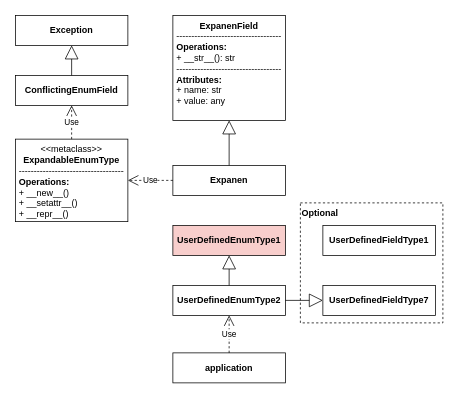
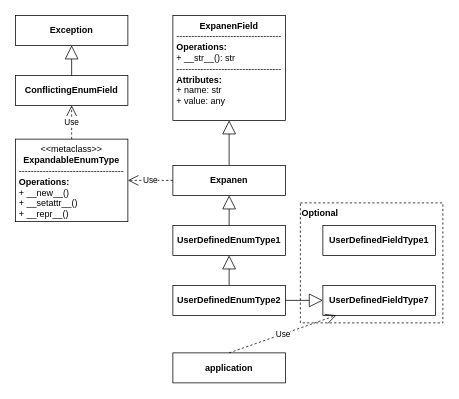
none -> (229, 217)
(229, 240) -> (229, 240)
(229, 335) -> (281, 335)
